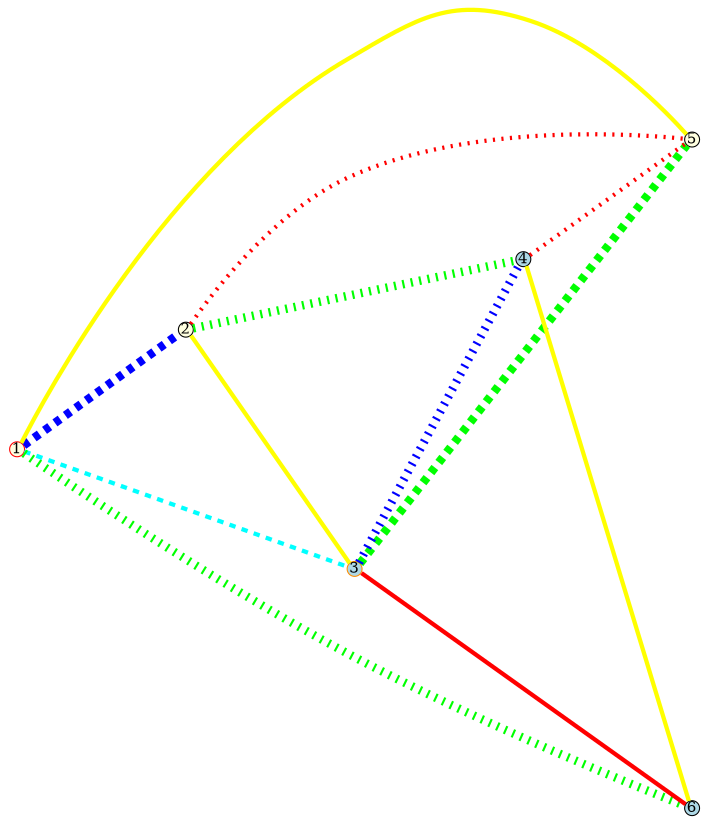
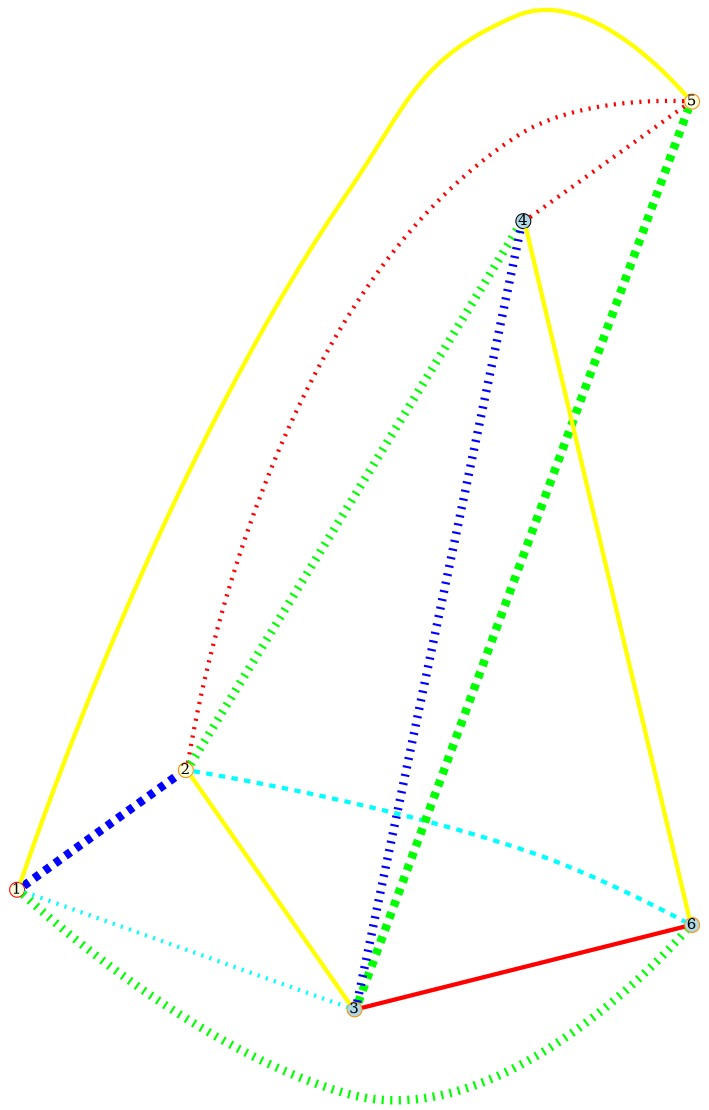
(692, 140) -> (692, 101)
(186, 330) -> (186, 770)
(186, 509) -> (186, 949)
(692, 808) -> (692, 925)
none -> (446, 827)
